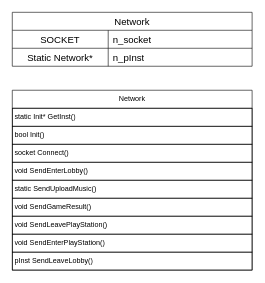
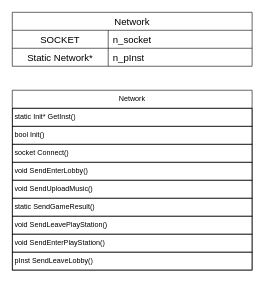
(59, 189) -> (55, 189)
(54, 207) -> (58, 207)
